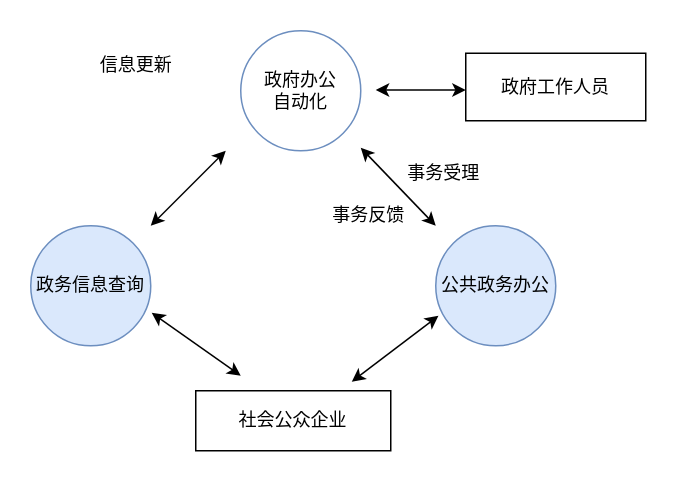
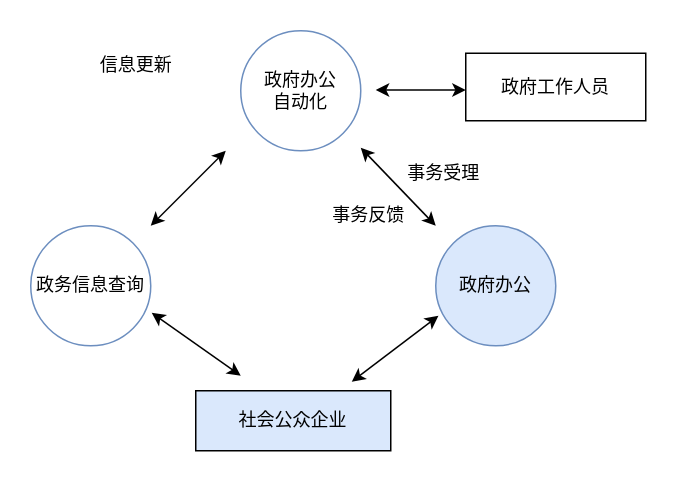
(91, 286) -> (91, 286)
(496, 286) -> (496, 286)
(293, 421) -> (293, 421)
